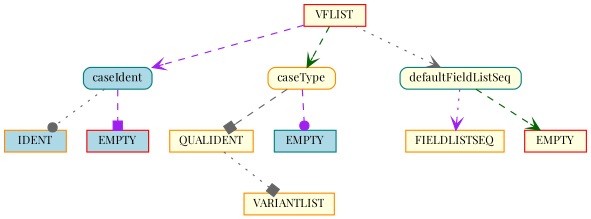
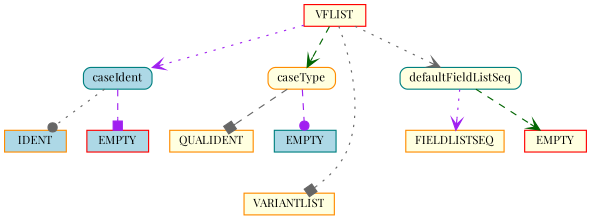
(234, 45) -> (234, 45)
(246, 169) -> (355, 112)
